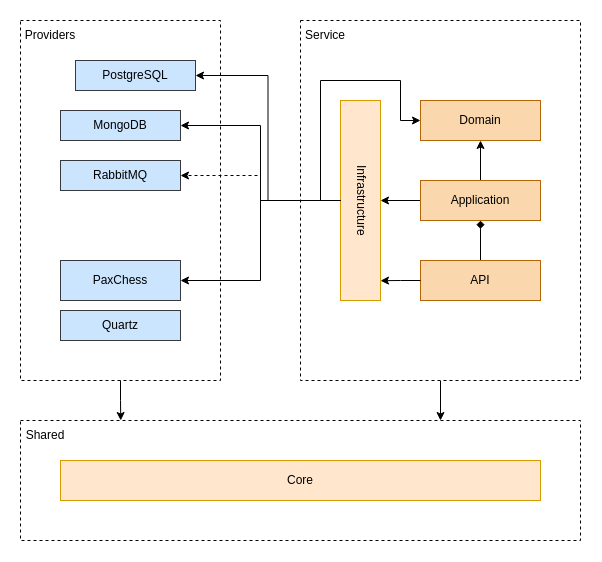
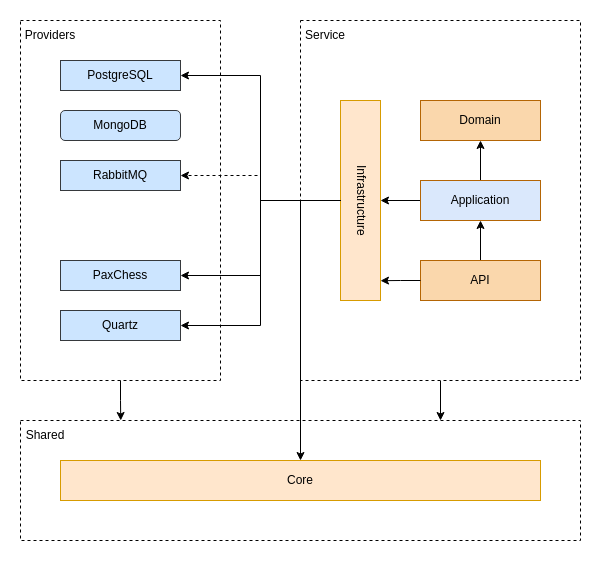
(136, 76) -> (121, 76)
(328, 81) -> (246, 326)
(121, 126) -> (121, 126)
(223, 126) -> (301, 328)
(481, 201) -> (481, 201)
(481, 229) -> (481, 228)
(121, 281) -> (121, 276)
